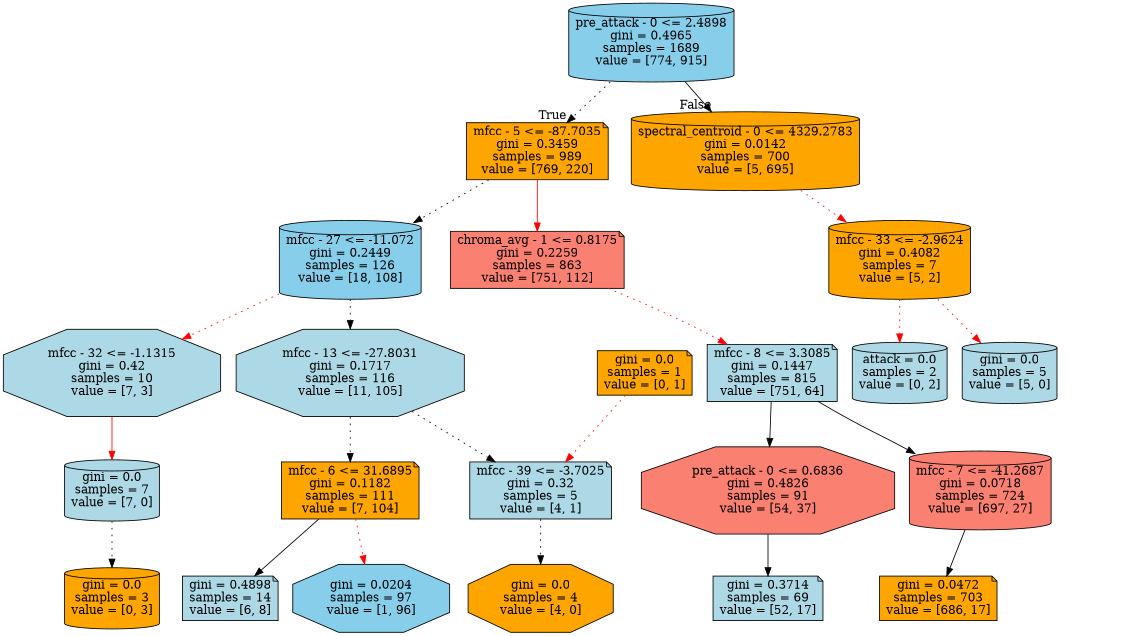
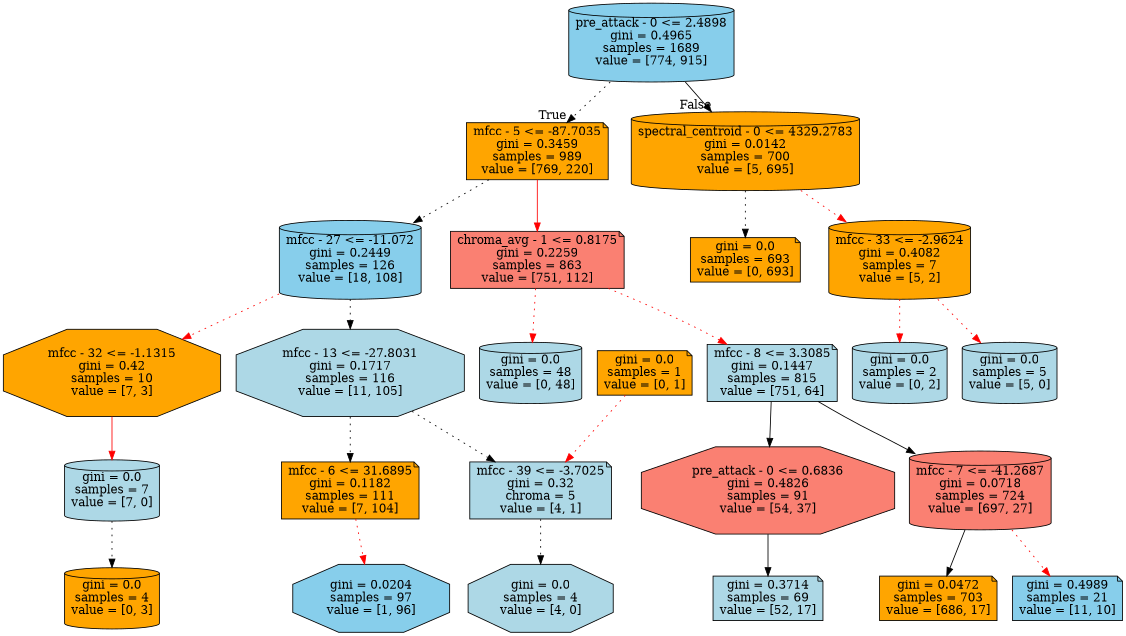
none -> (745, 260)
(112, 373) -> (112, 373)
none -> (531, 373)
(900, 373) -> (900, 373)
(541, 490) -> (541, 490)
(112, 598) -> (112, 598)
(230, 598) -> none
(541, 598) -> (541, 598)
none -> (1067, 598)
